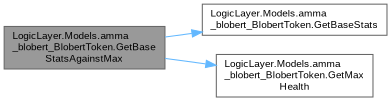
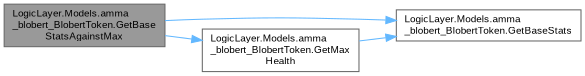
none -> (373, 39)
